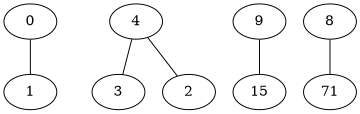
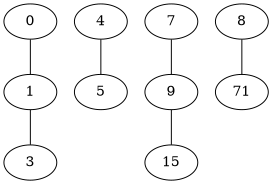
none -> (171, 22)
(127, 57) -> (30, 127)
(189, 92) -> (101, 92)
